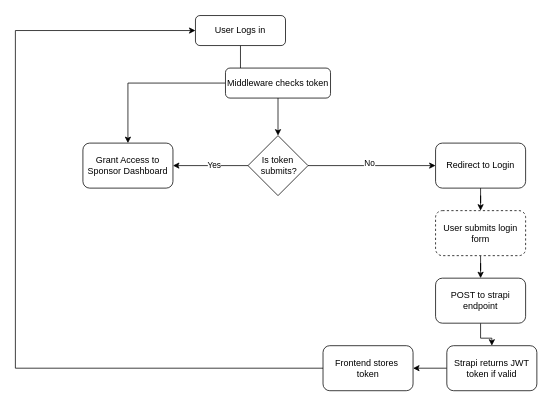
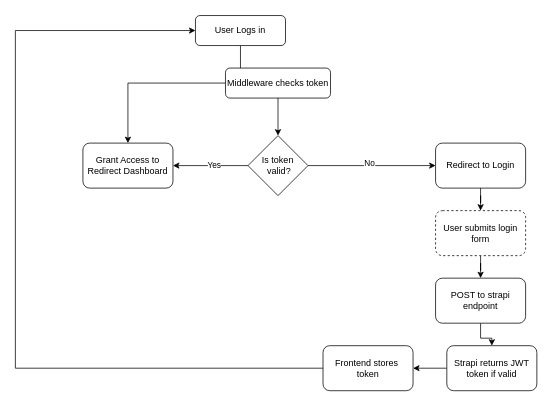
(128, 165) -> (128, 165)
(278, 165) -> (278, 165)
